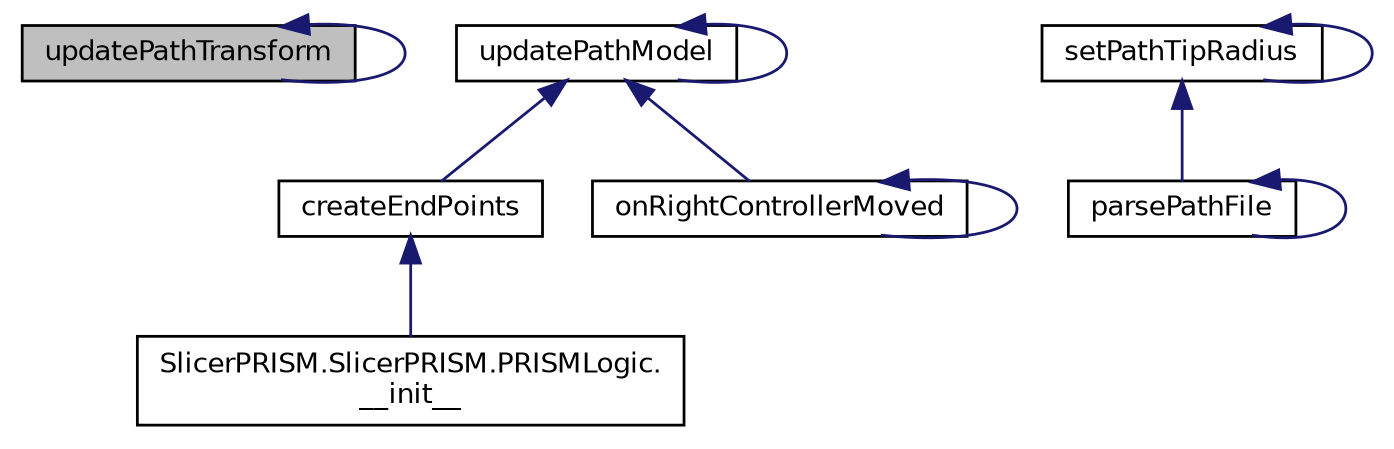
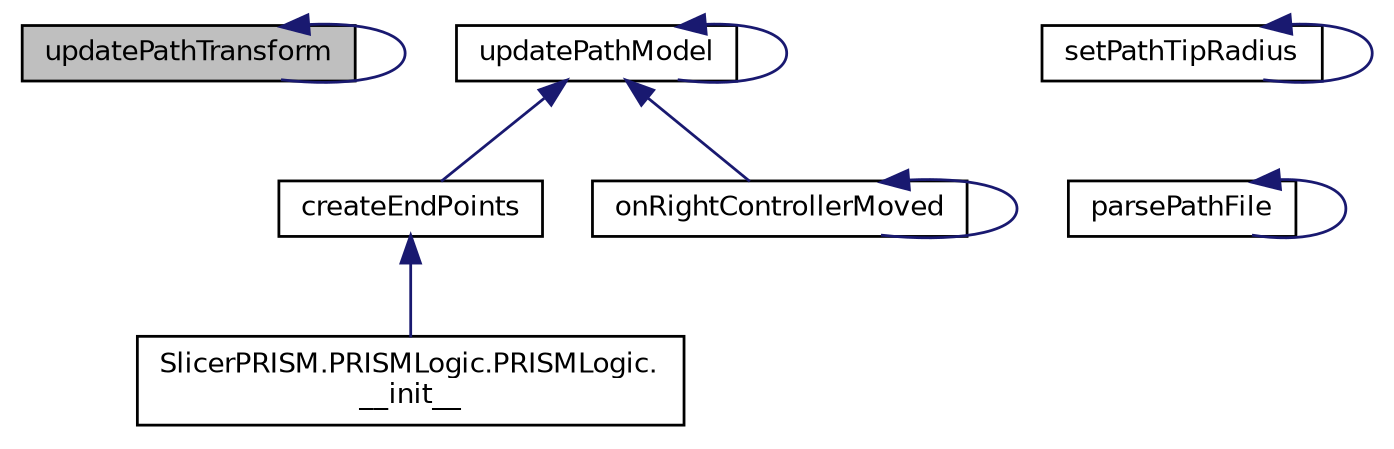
(1182, 145) -> none
(411, 381) -> (411, 381)
